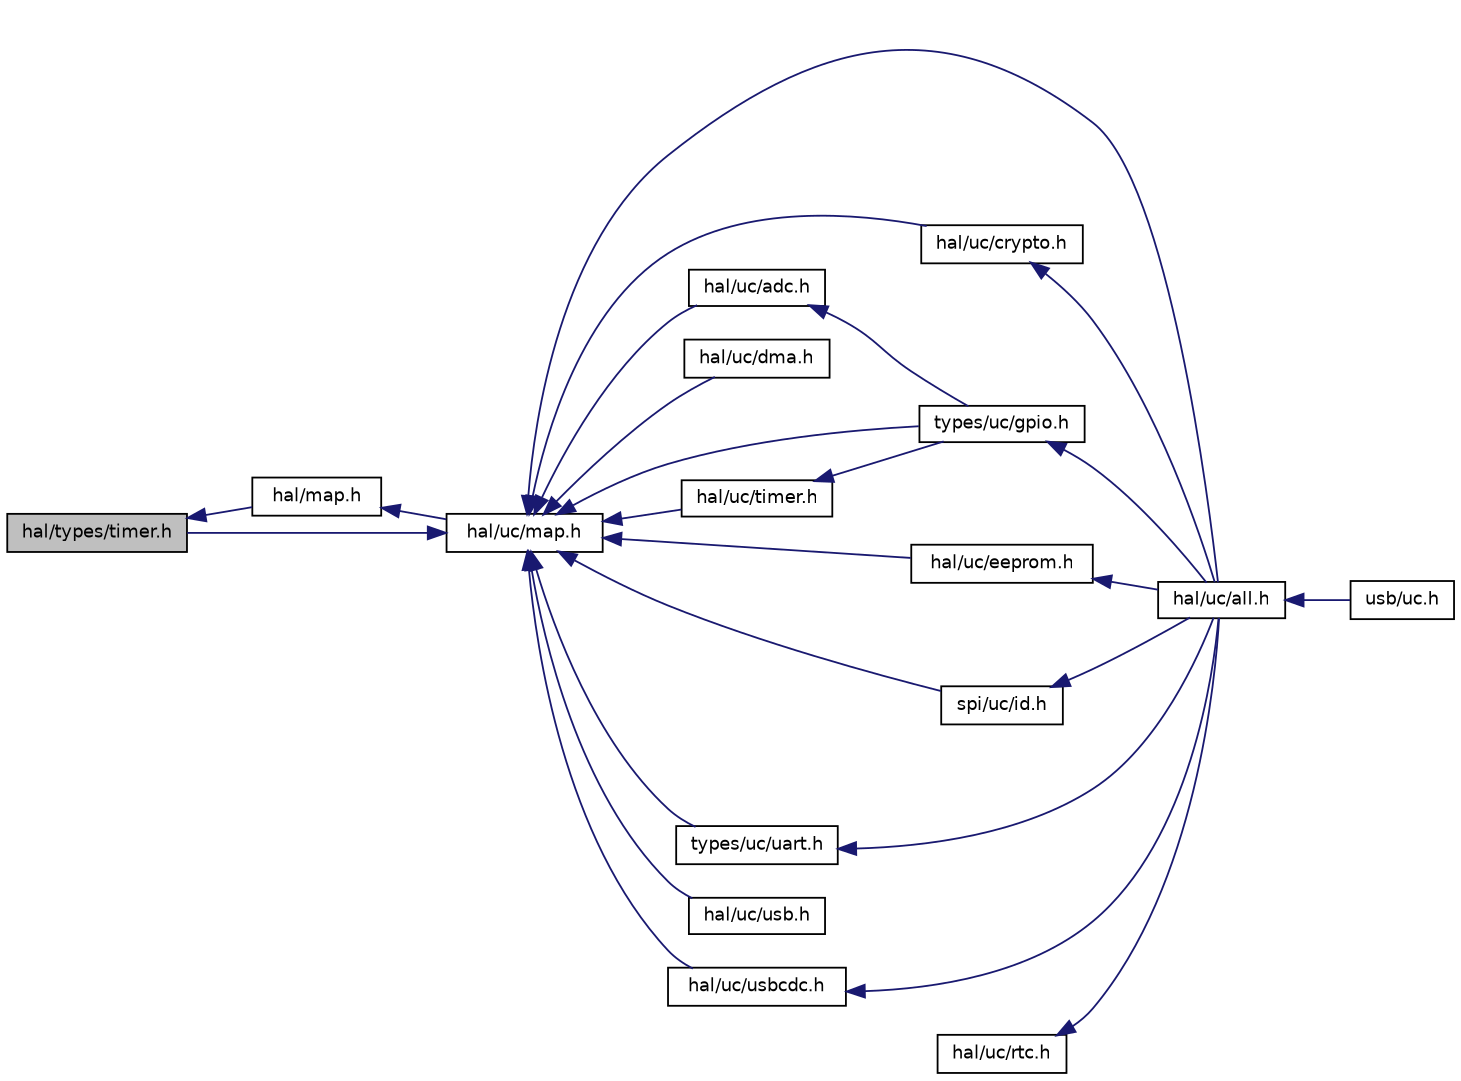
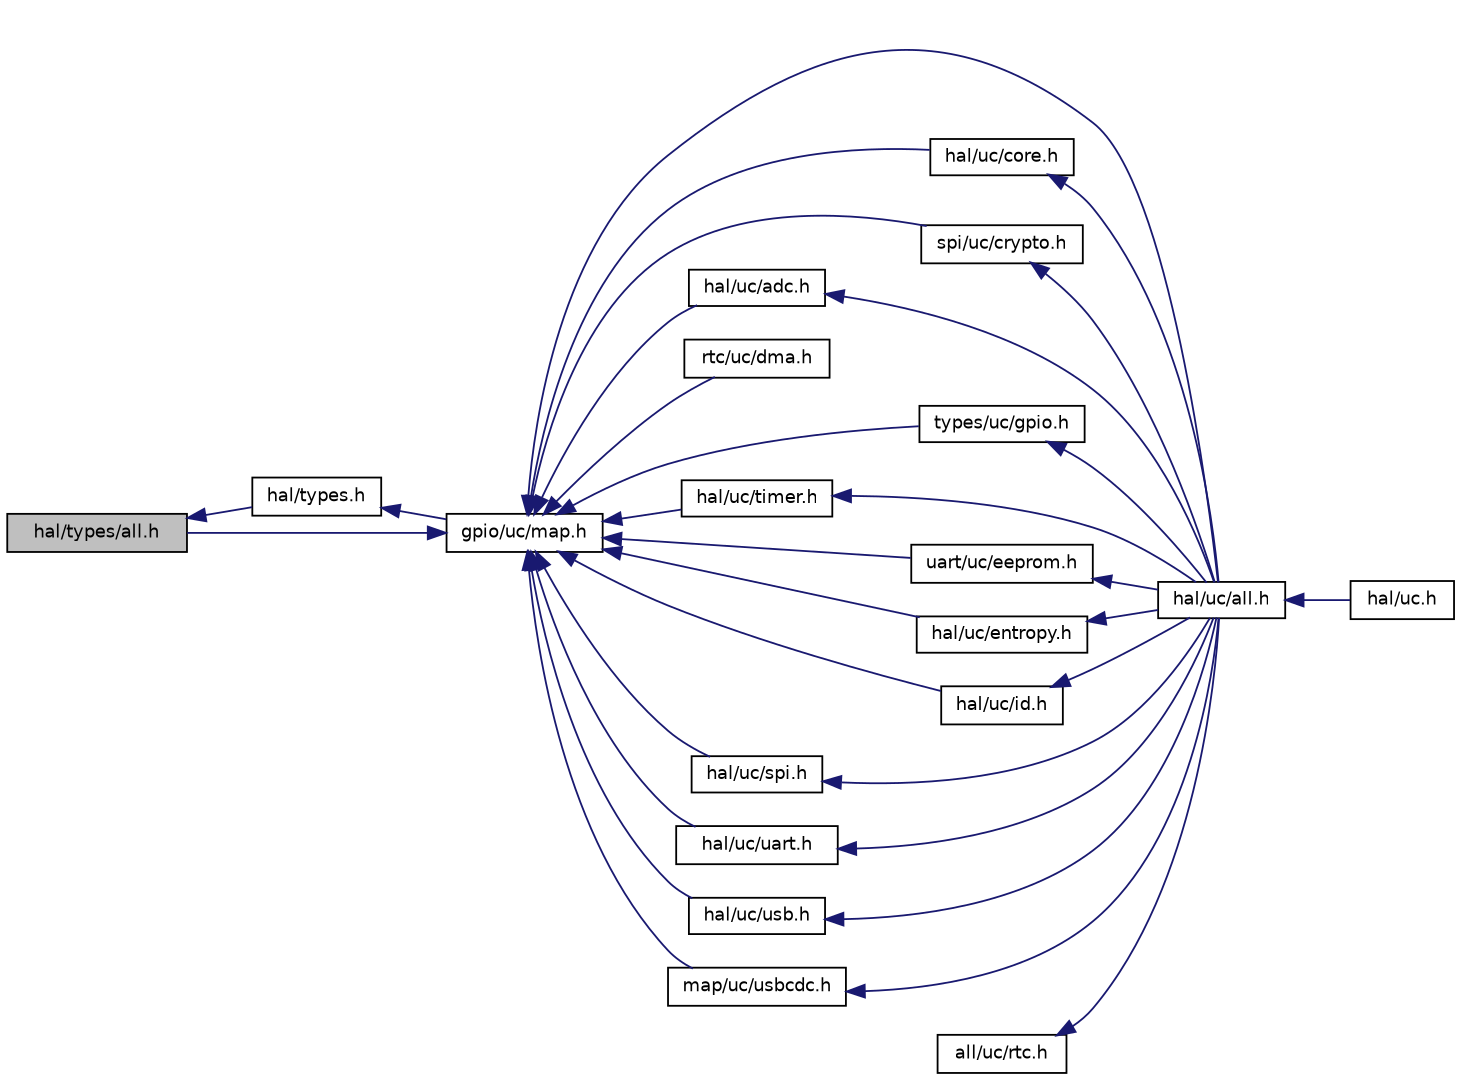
none -> (1002, 157)
(1002, 244) -> (1002, 244)
(757, 359) -> (757, 359)
(896, 360) -> (1077, 379)
(888, 459) -> (1031, 512)
(317, 497) -> (317, 497)
(97, 533) -> (97, 533)
(525, 533) -> (525, 533)
(1002, 564) -> (1002, 564)
(1402, 600) -> (1402, 600)
none -> (1002, 635)
(1002, 705) -> (1002, 705)
none -> (757, 774)
(757, 845) -> (757, 845)
none -> (1095, 848)
(757, 987) -> (757, 987)
(1002, 1054) -> (1002, 1054)
